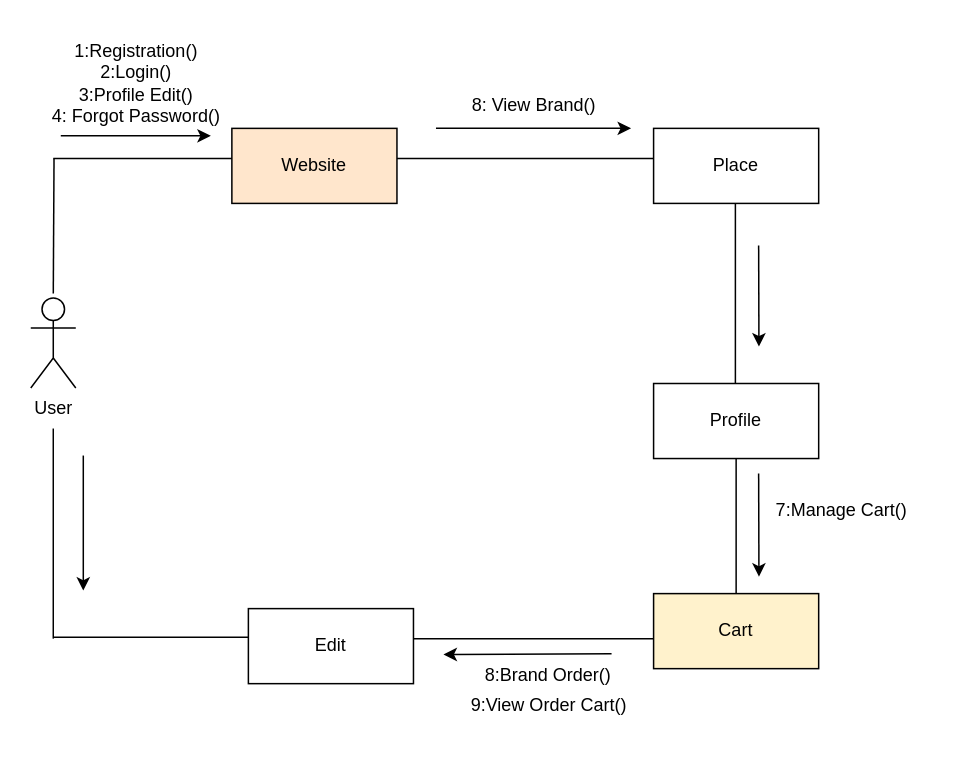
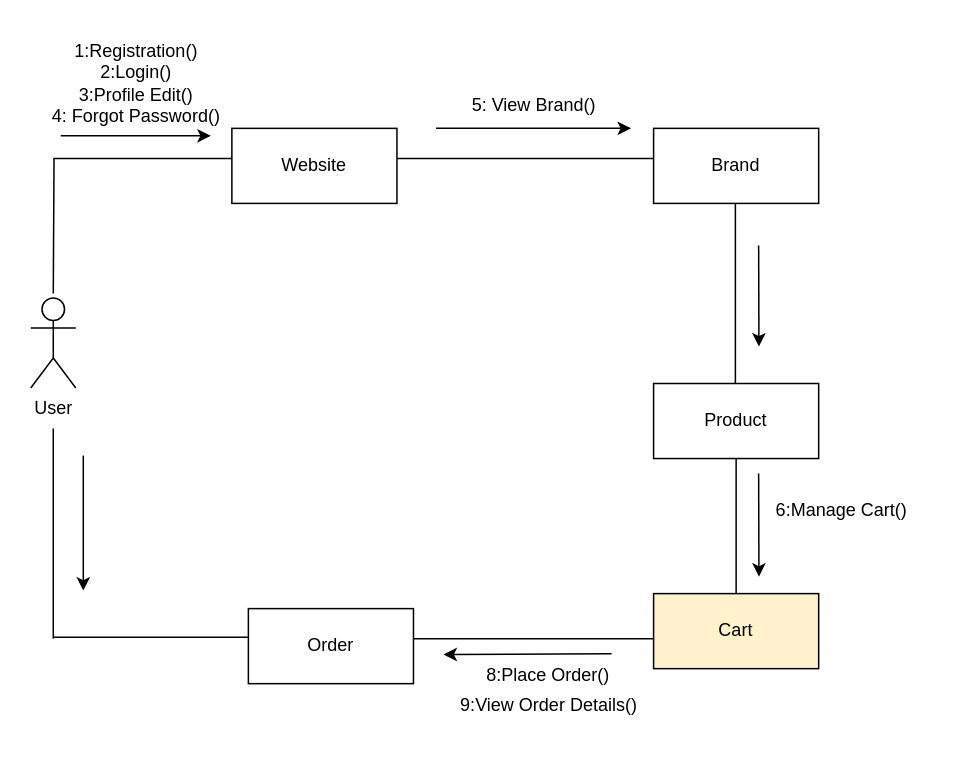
(534, 106) -> (534, 106)
(314, 166) -> (314, 166)
(736, 166) -> (736, 166)
(736, 421) -> (736, 421)
(842, 511) -> (842, 511)
(331, 646) -> (331, 646)
(548, 676) -> (548, 676)
(549, 706) -> (549, 706)
